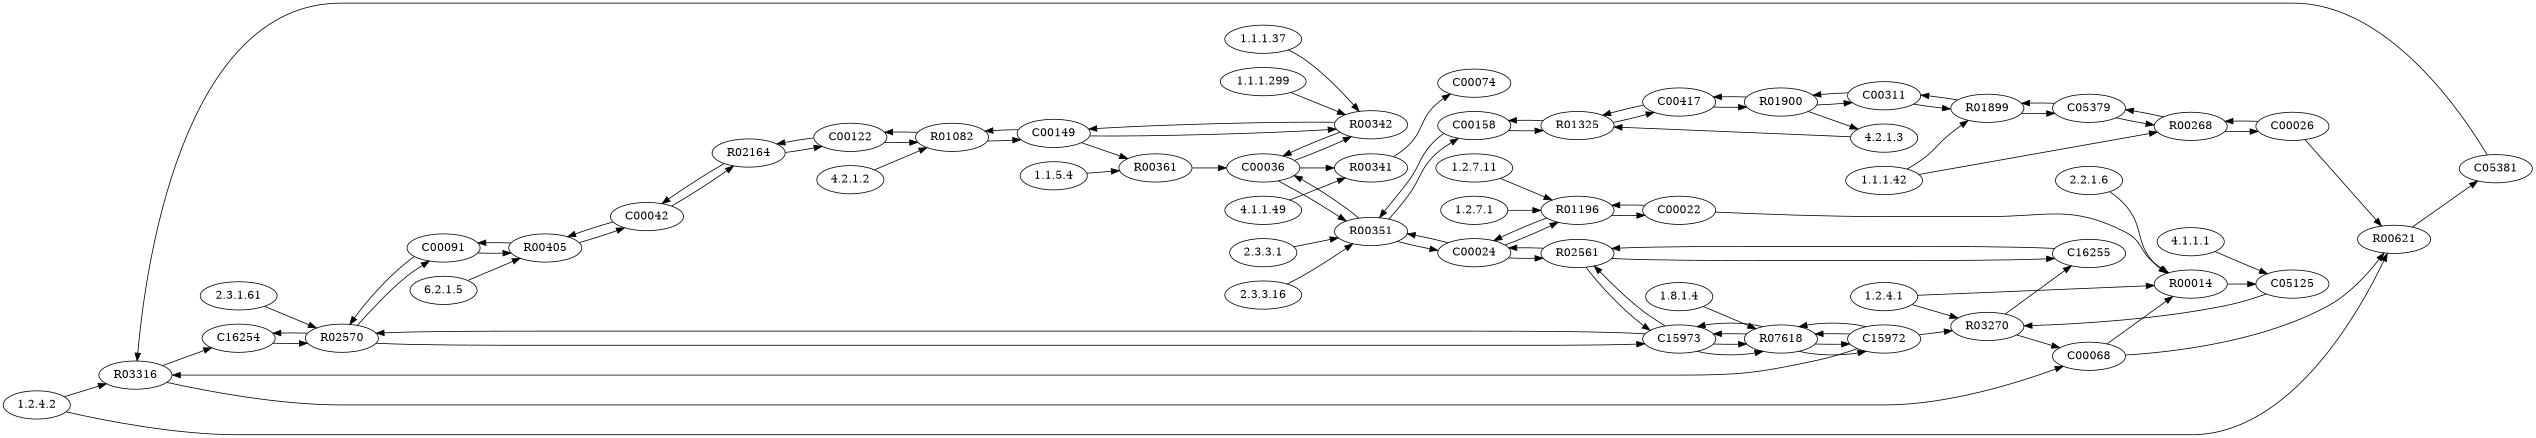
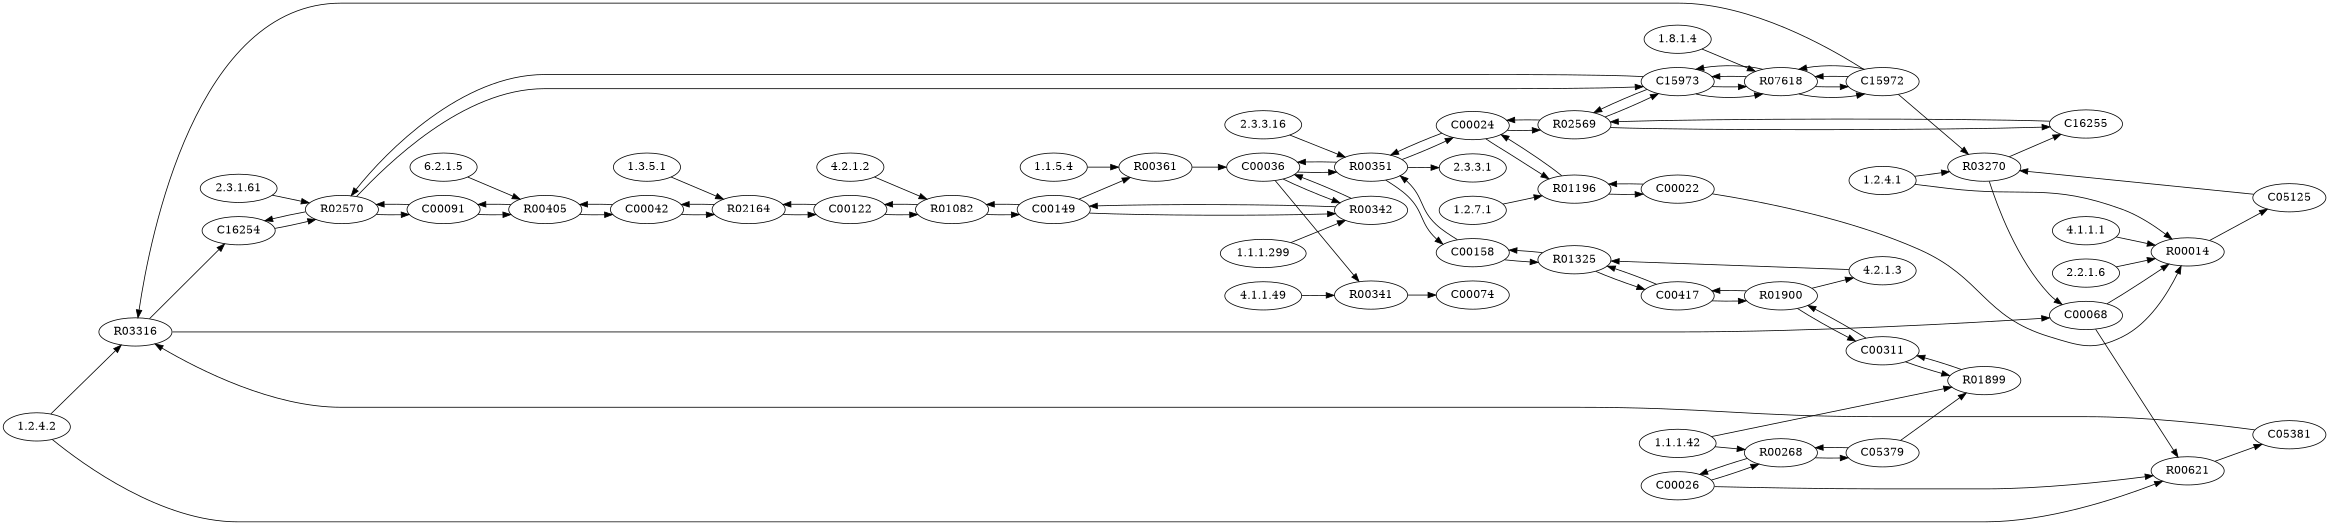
(1263, 39) -> none
(2034, 114) -> none
none -> (647, 167)
(1474, 168) -> none
(1312, 243) -> (1419, 168)
(1578, 253) -> (1574, 125)
(2237, 261) -> (2132, 240)
